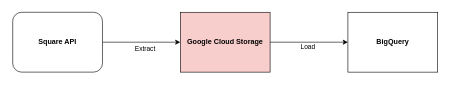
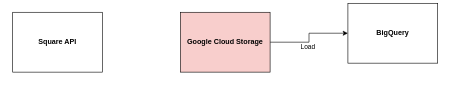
(57, 42) -> (57, 42)
(174, 42) -> none
(393, 42) -> (393, 33)
